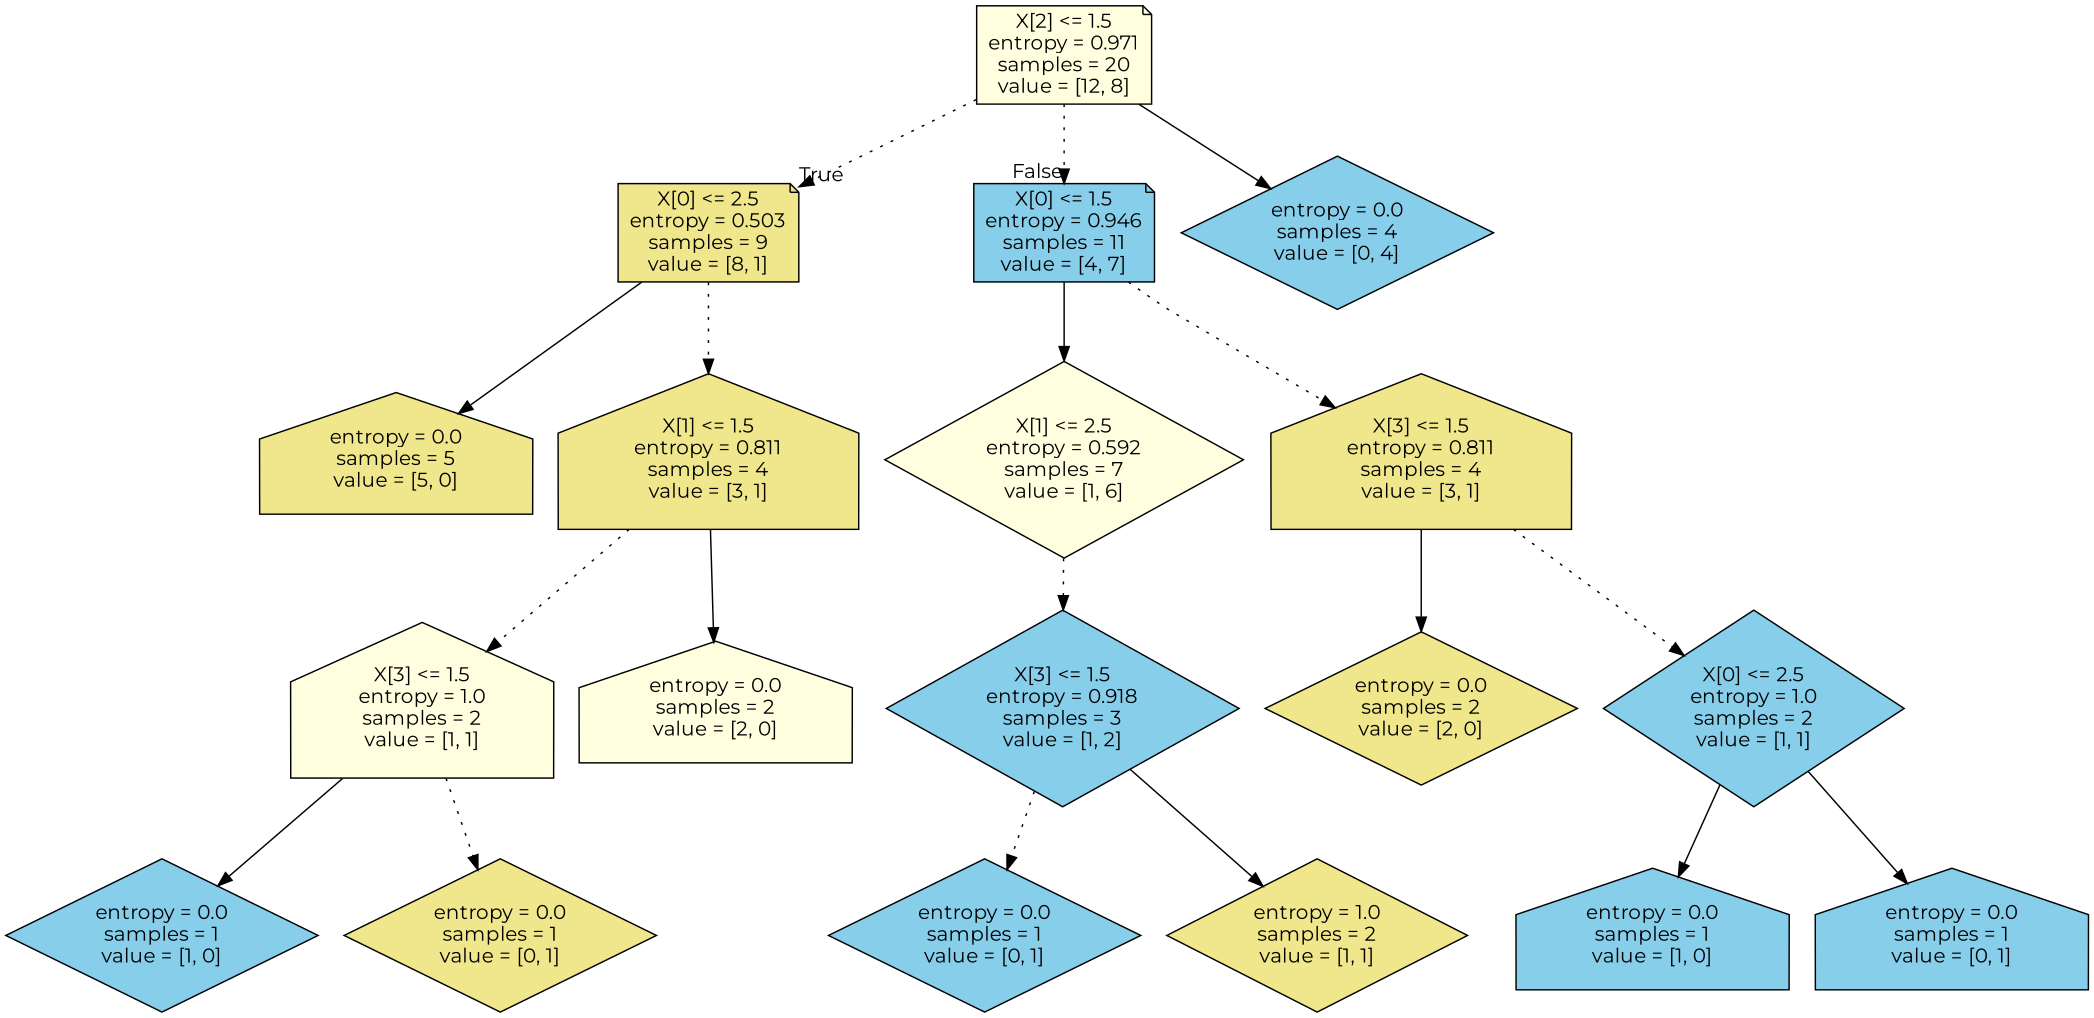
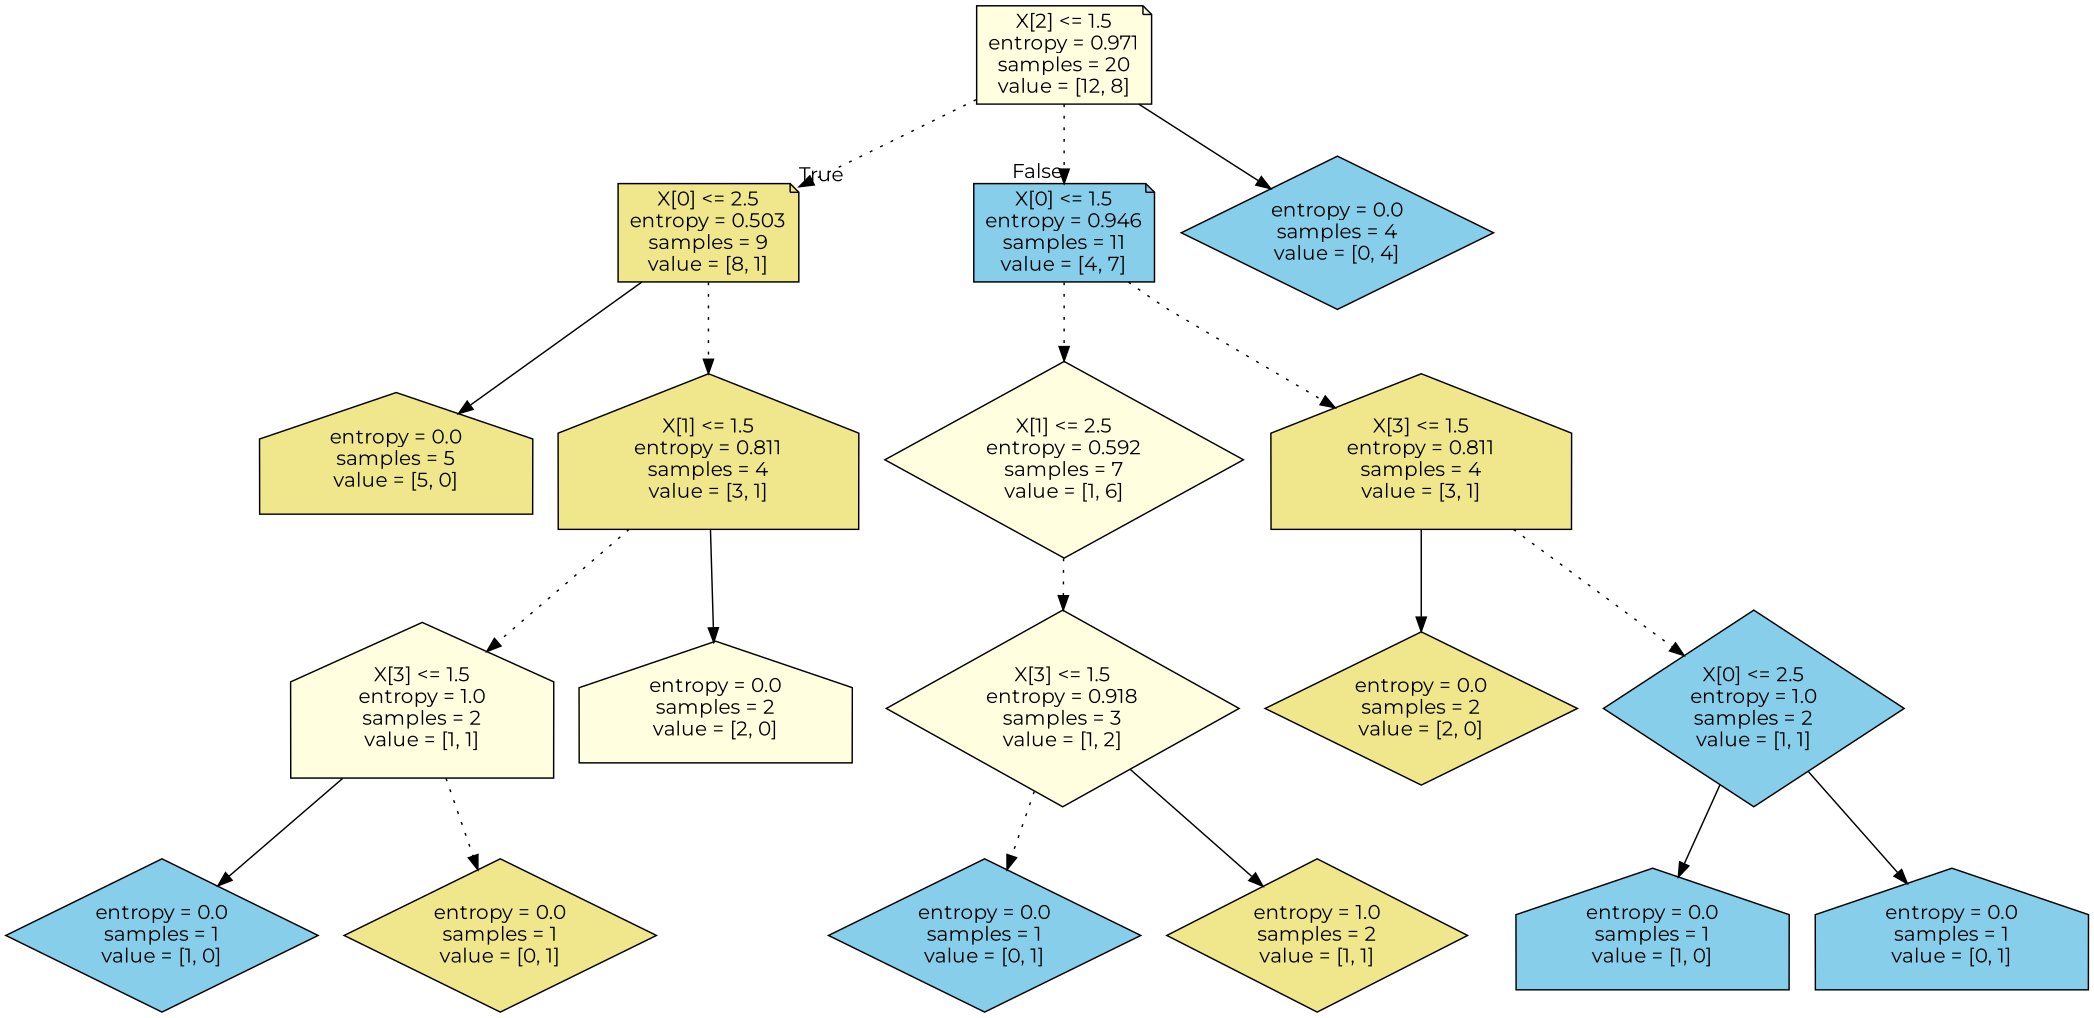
(1064, 314) -> (1064, 314)
(1063, 708) -> (1063, 708)
